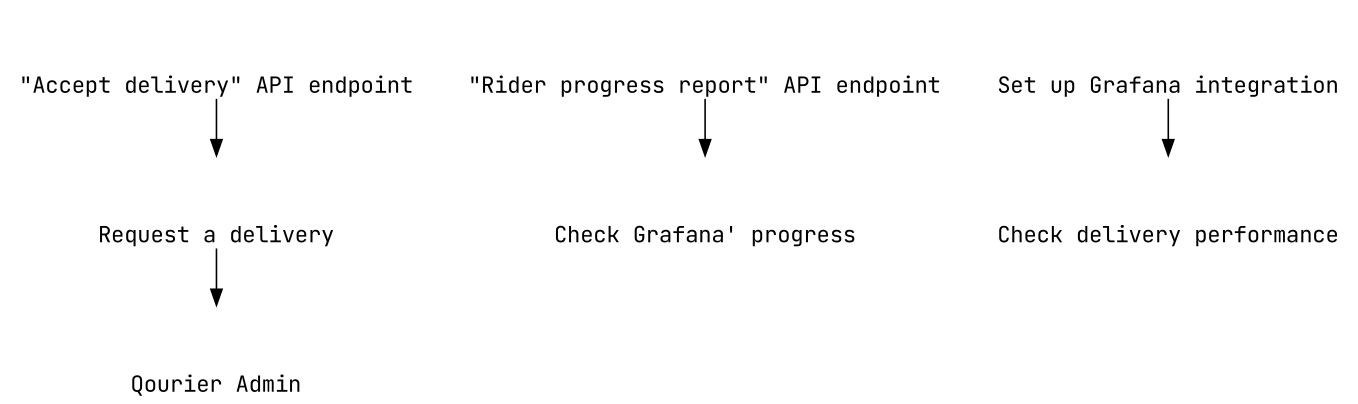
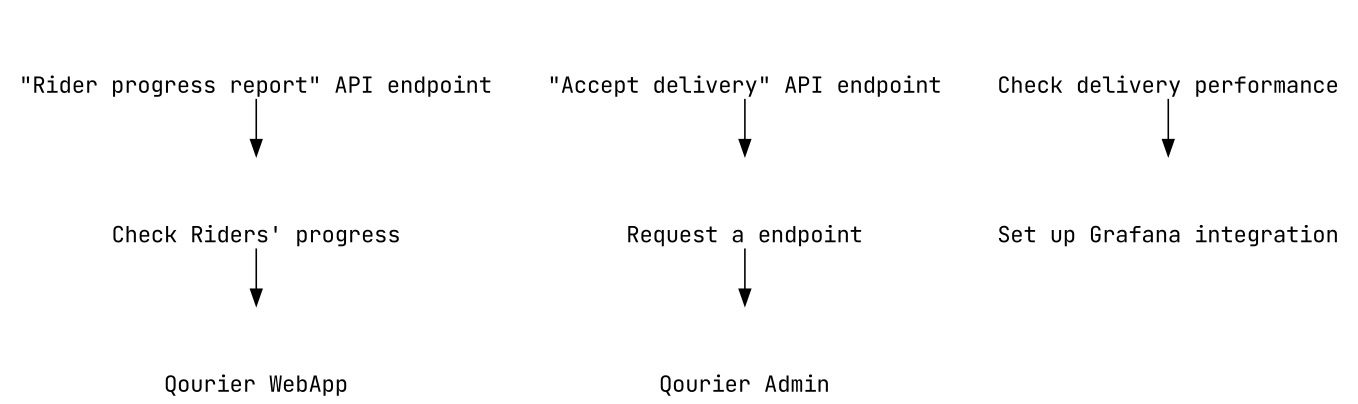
(1168, 119) -> (1168, 119)
(216, 202) -> (745, 202)
(705, 202) -> (256, 202)
none -> (256, 352)
